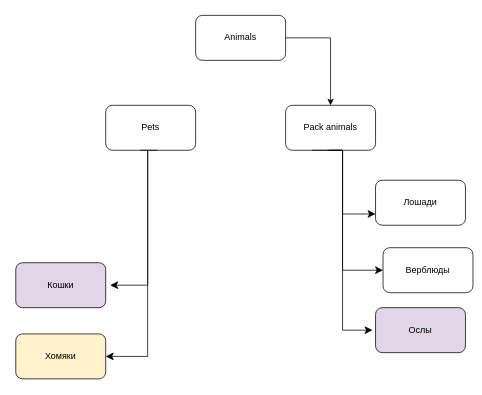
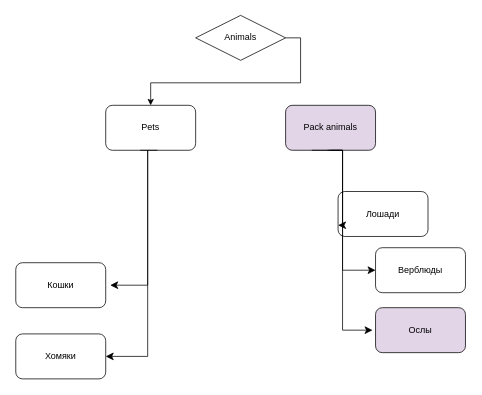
(240, 38) -> (240, 38)
(330, 68) -> (240, 83)
(330, 128) -> (330, 128)
(420, 203) -> (383, 214)
(428, 270) -> (420, 270)
(60, 285) -> (60, 285)
(60, 357) -> (60, 357)
